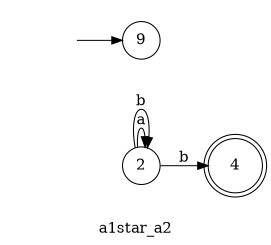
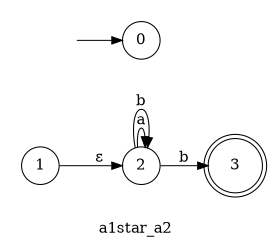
(141, 40) -> (141, 40)
none -> (40, 166)
(235, 166) -> (235, 166)
